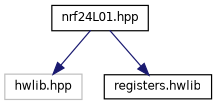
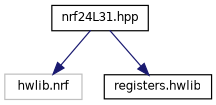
(100, 18) -> (100, 18)
(43, 87) -> (43, 87)
